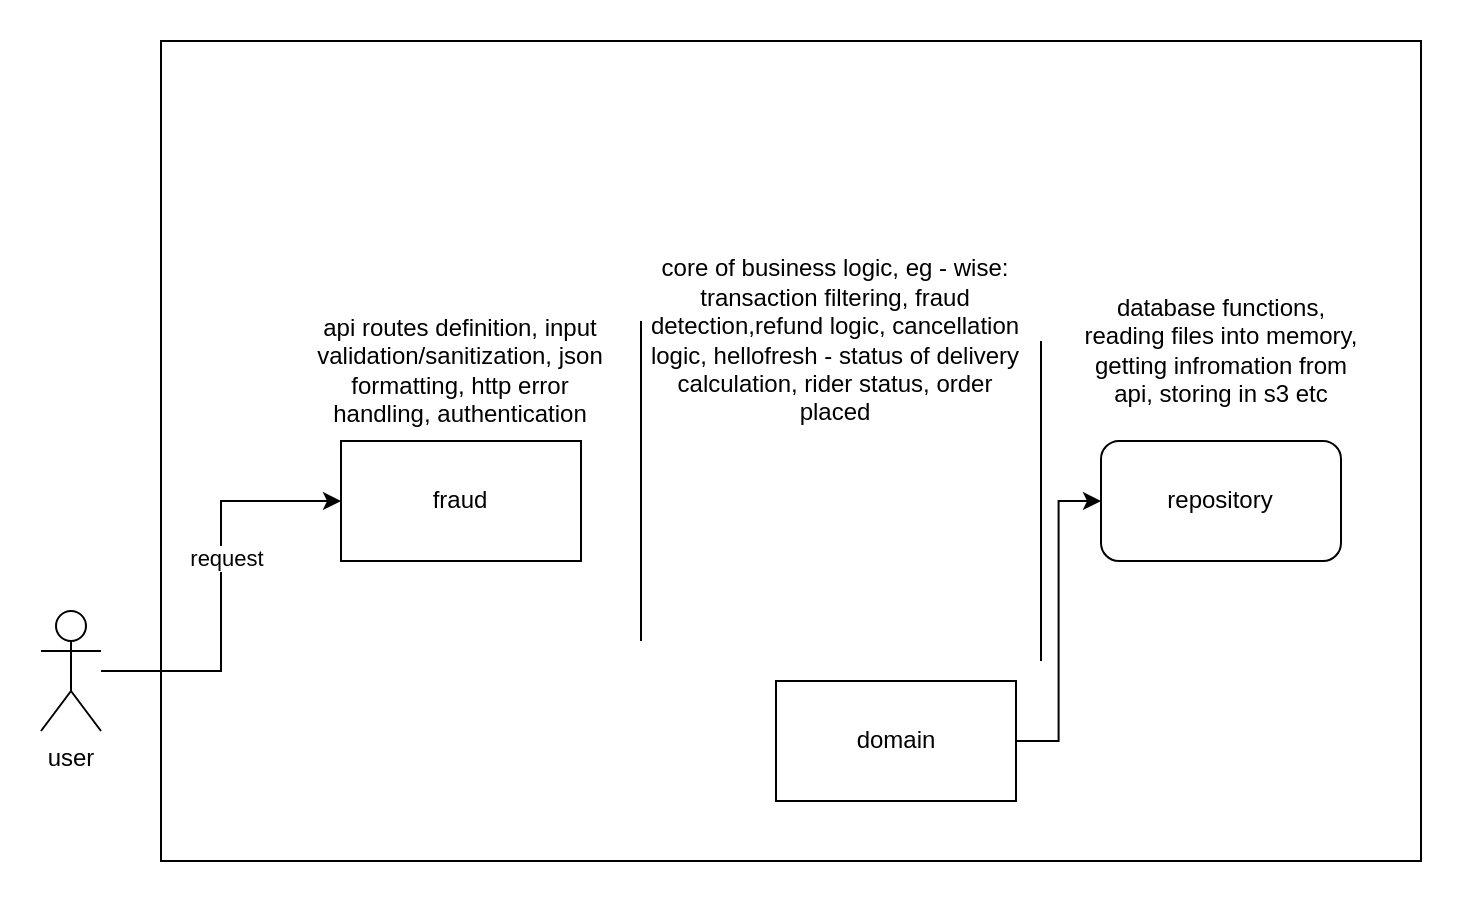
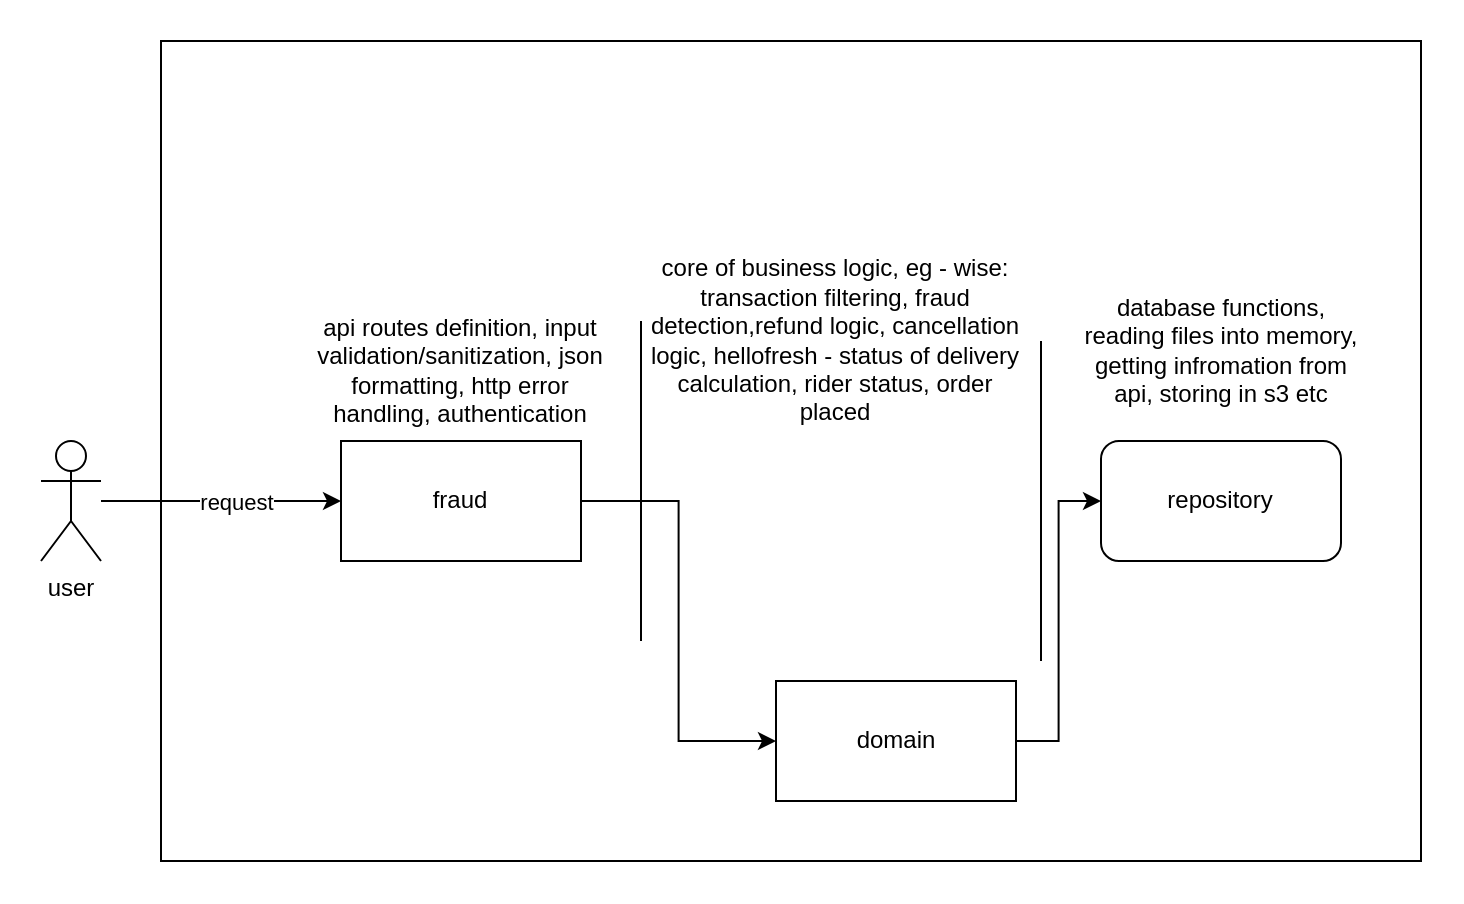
none -> (679, 614)
(71, 671) -> (71, 501)
